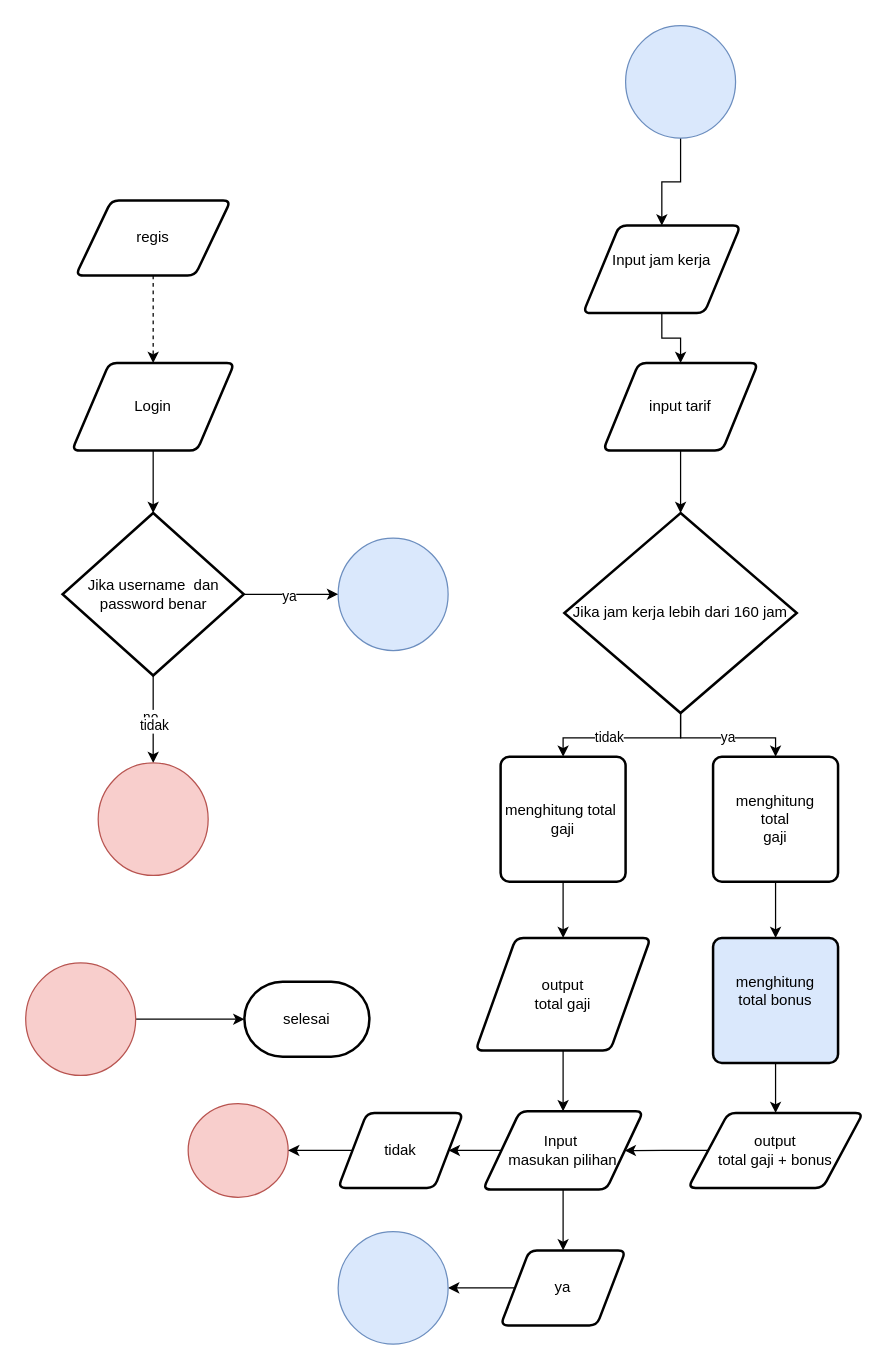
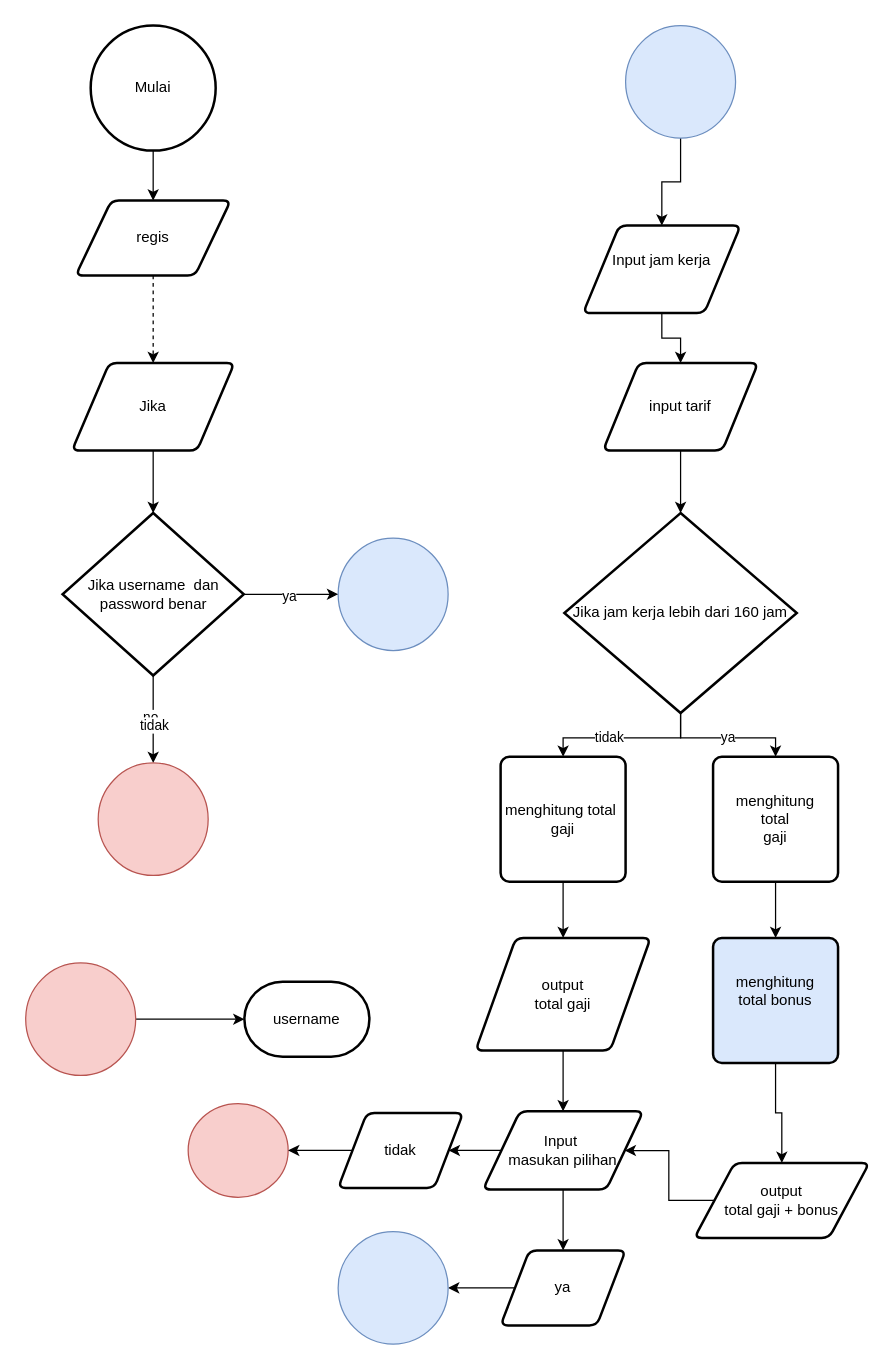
none -> (153, 88)
none -> (153, 172)
(153, 407) -> (153, 407)
(307, 1019) -> (307, 1019)
(776, 1151) -> (782, 1201)
